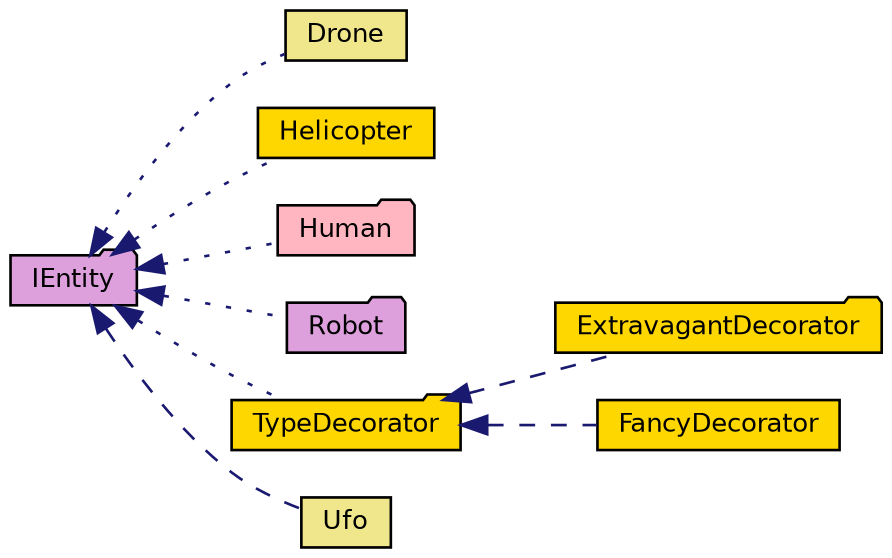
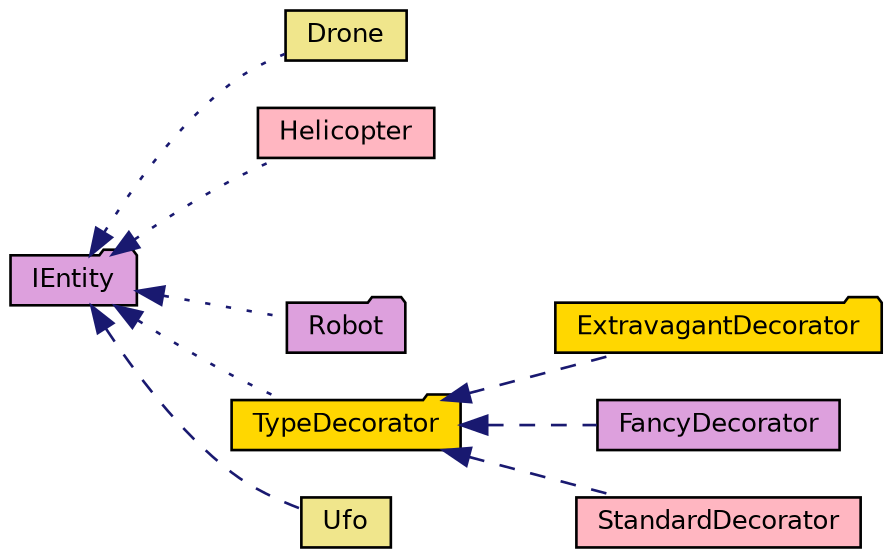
(346, 133) -> (346, 133)
(346, 230) -> none
(719, 425) -> (719, 425)
none -> (719, 522)
